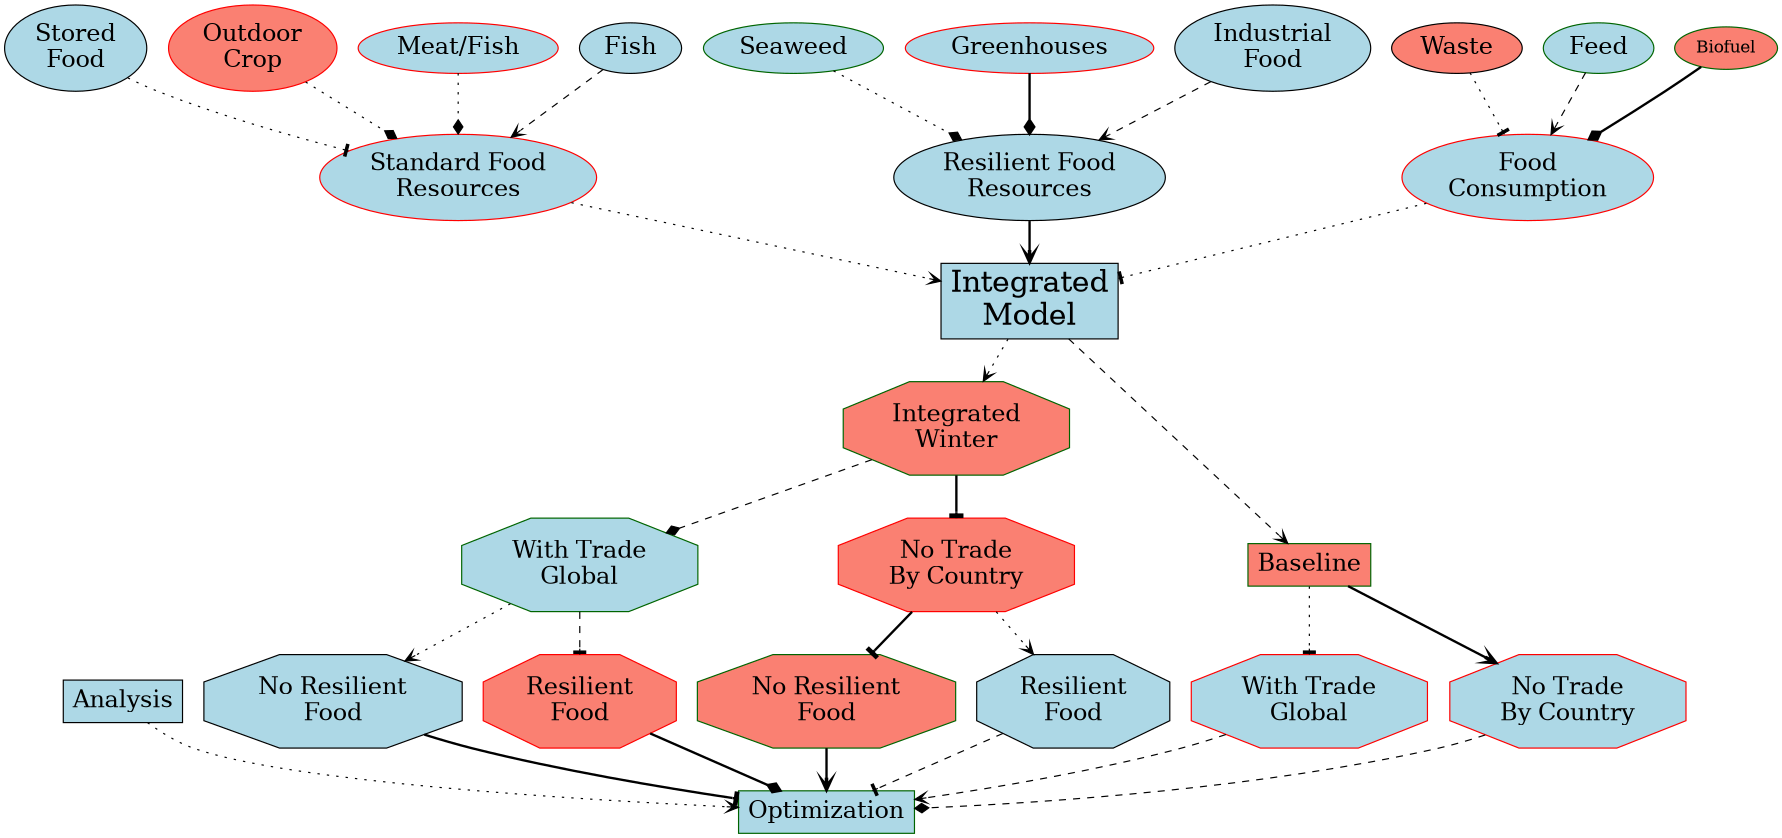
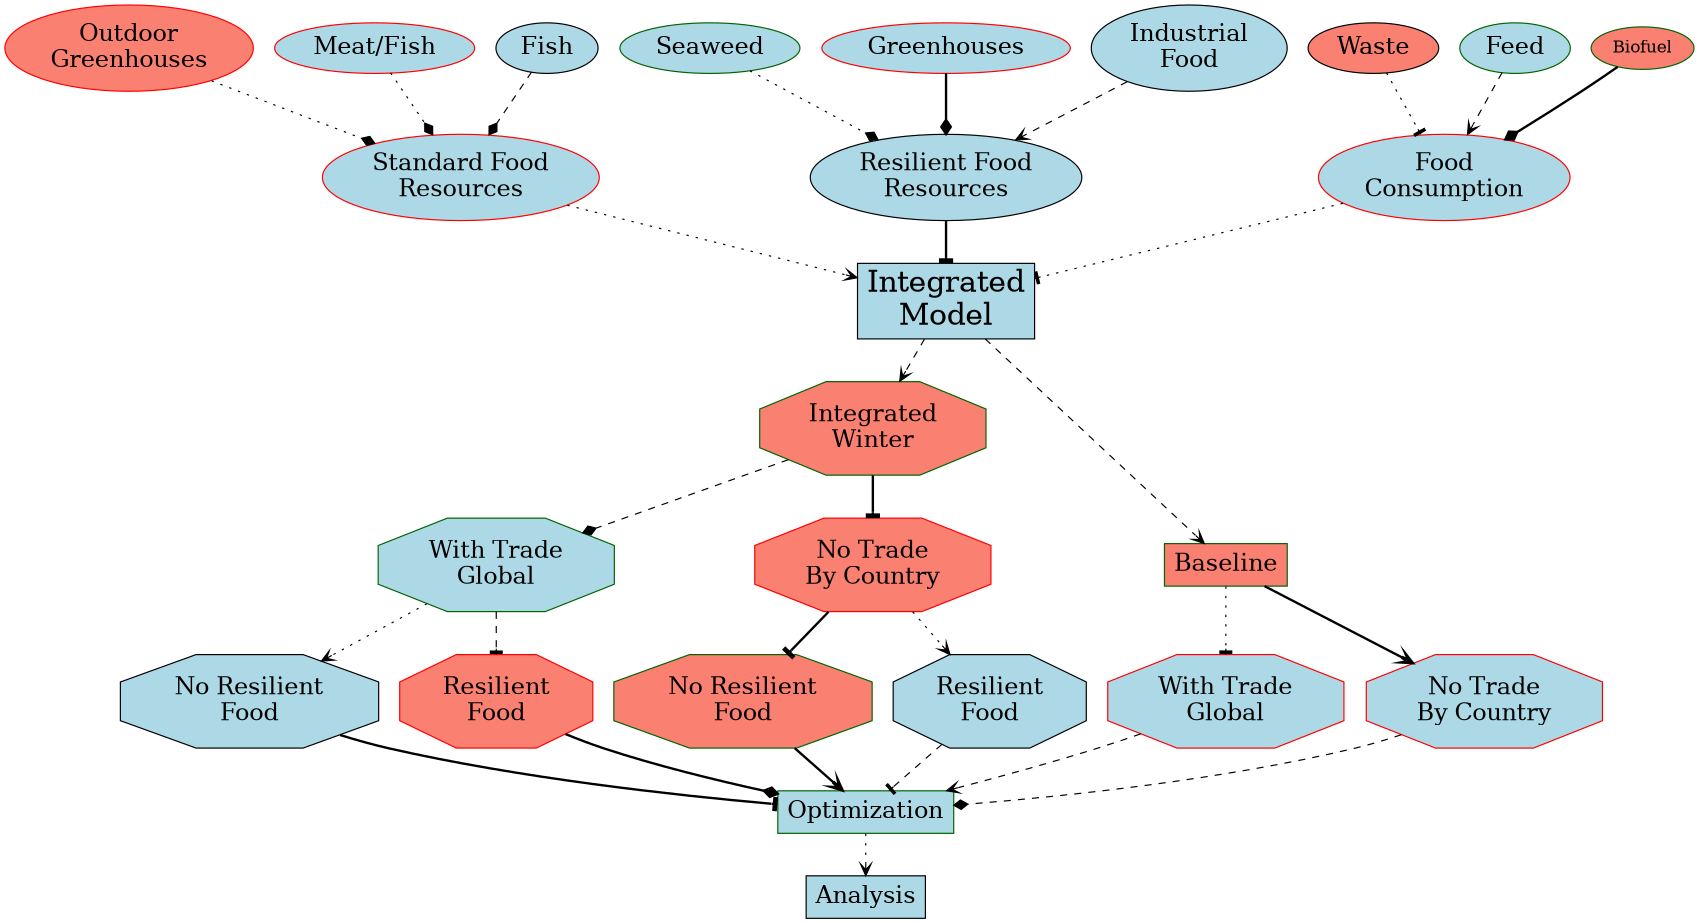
(76, 48) -> none
(253, 48) -> (129, 48)
(562, 100) -> (514, 97)
(1030, 236) -> (946, 239)
(999, 355) -> (915, 355)
(432, 787) -> (866, 849)
